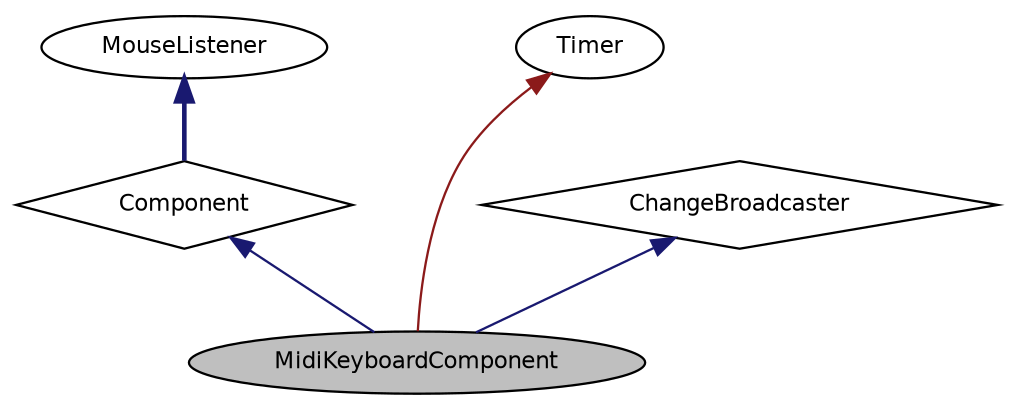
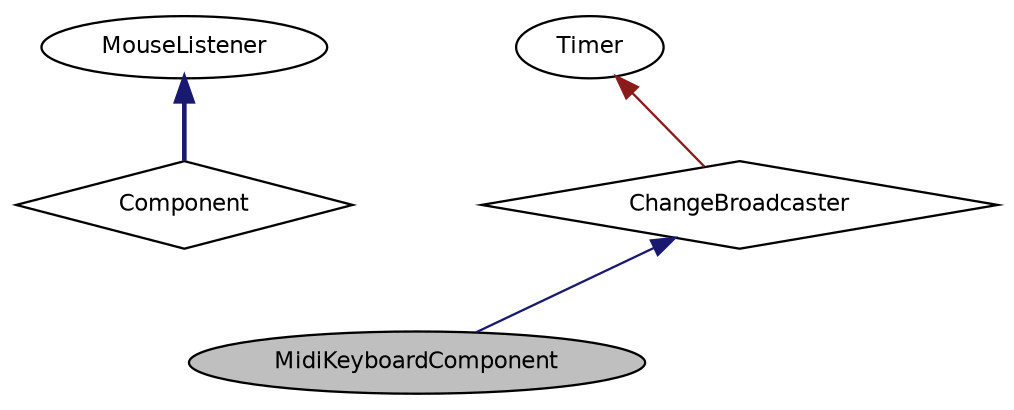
(445, 194) -> (668, 130)
(312, 291) -> none
